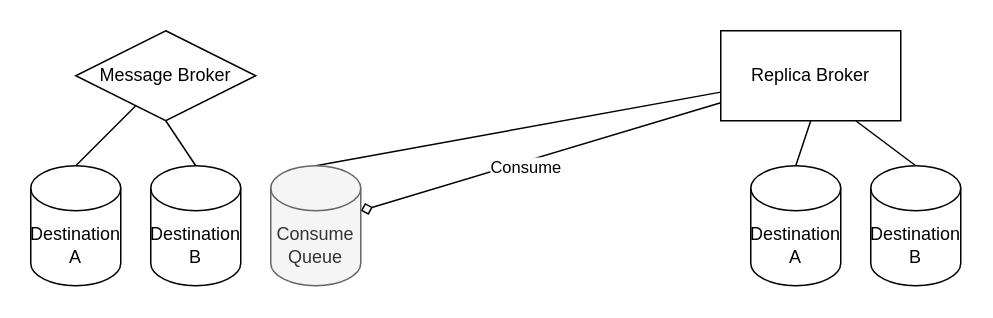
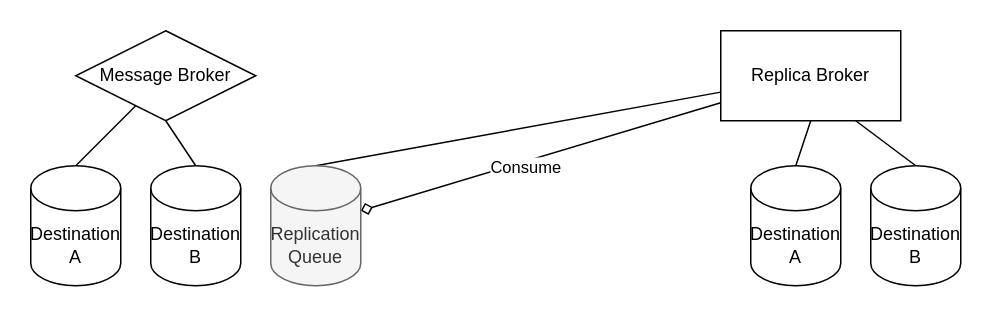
(316, 245) -> (316, 245)
